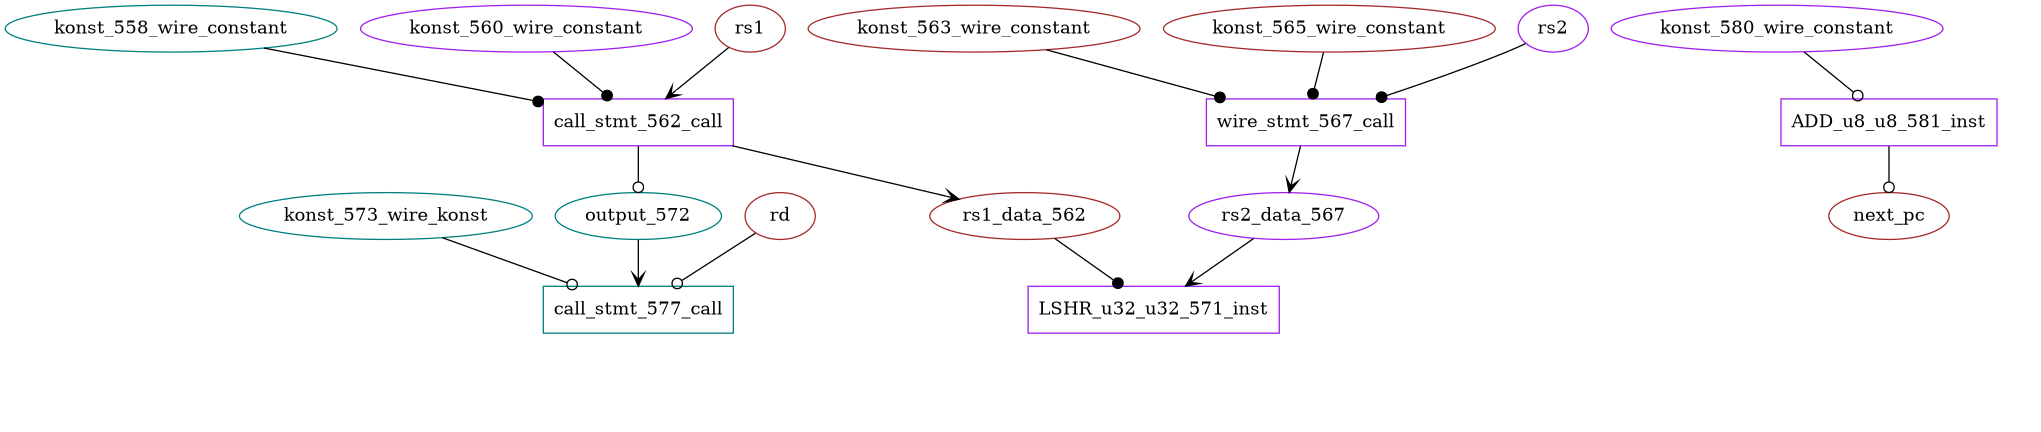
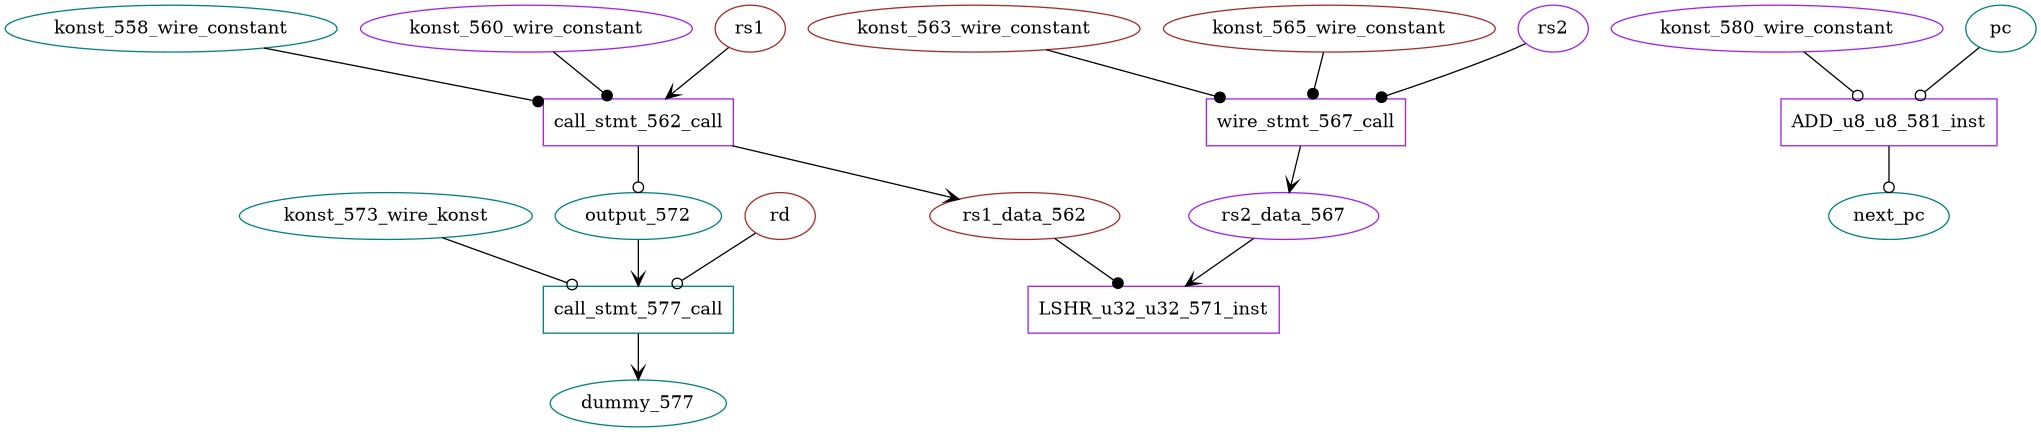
none -> (2001, 29)
(1889, 216) -> (1889, 216)
none -> (638, 403)
